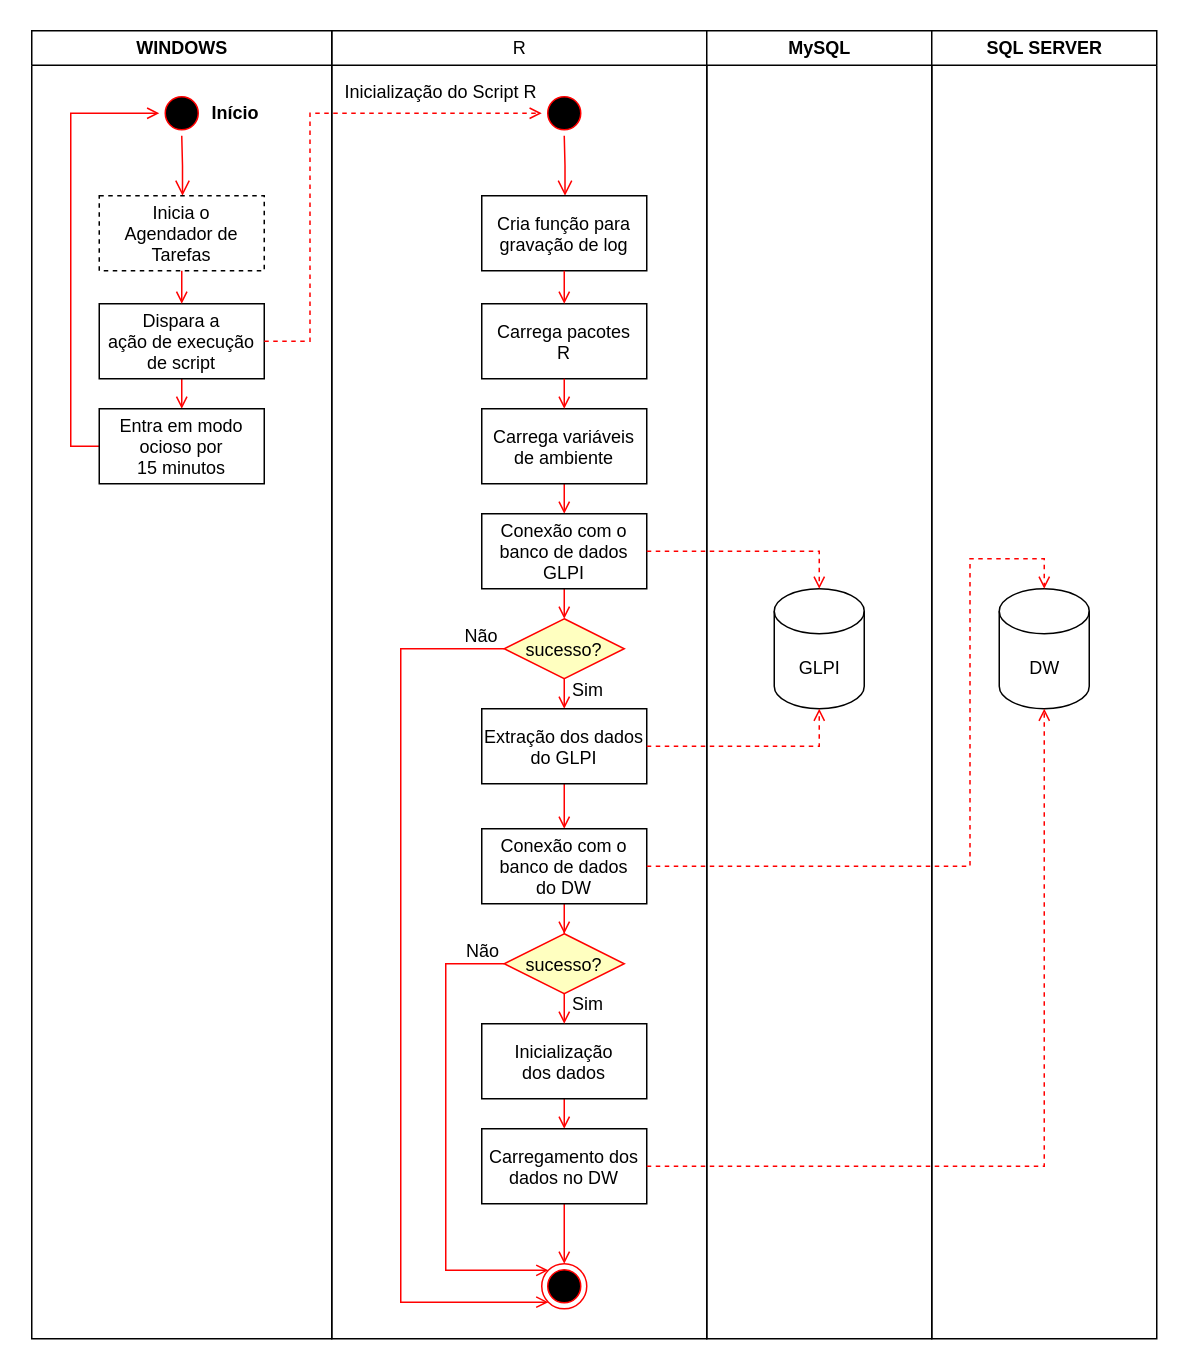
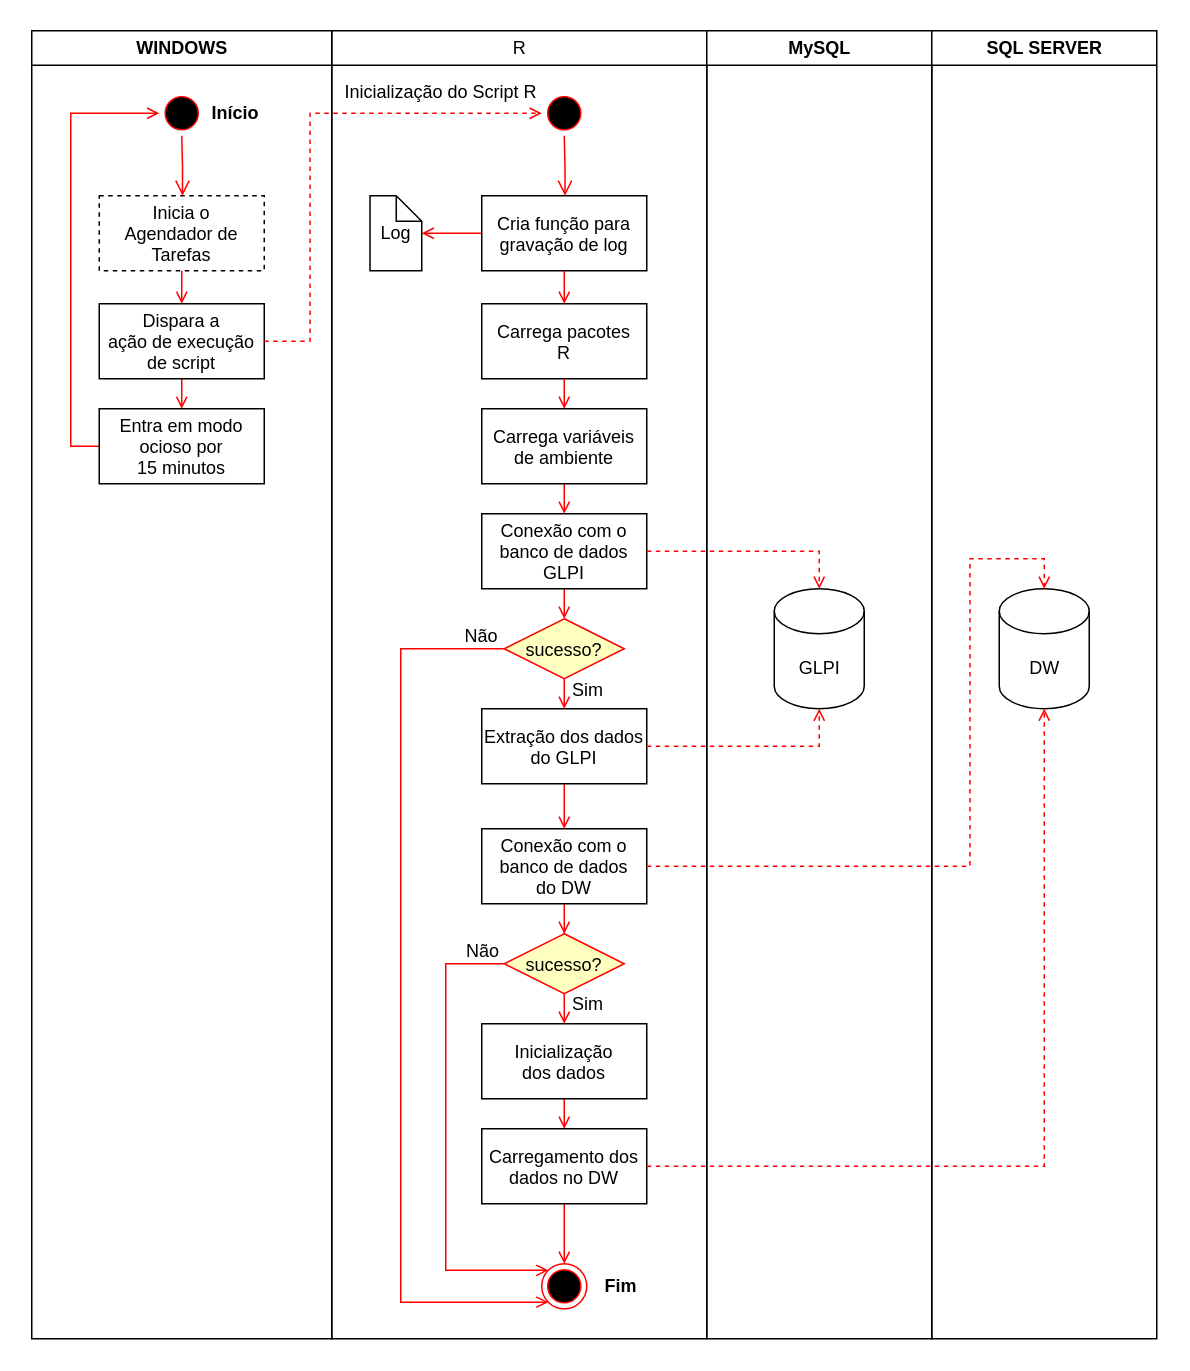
none -> (396, 233)
none -> (453, 233)
none -> (621, 1286)
